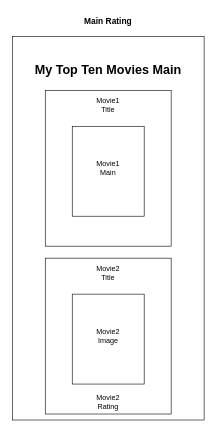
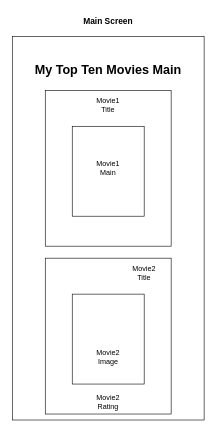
(108, 21) -> (108, 21)
(108, 273) -> (144, 273)
(108, 336) -> (108, 357)
